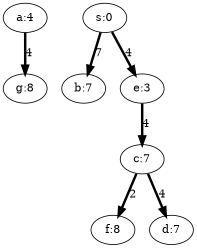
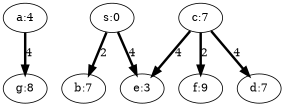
(99, 53) -> (104, 53)
(142, 120) -> (174, 50)
(113, 230) -> (201, 89)
